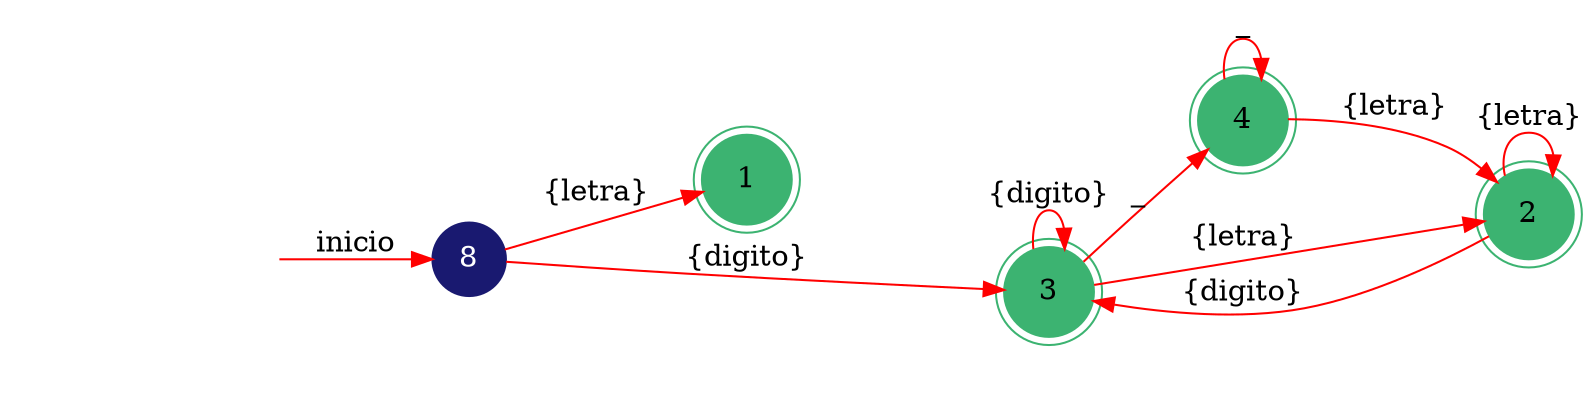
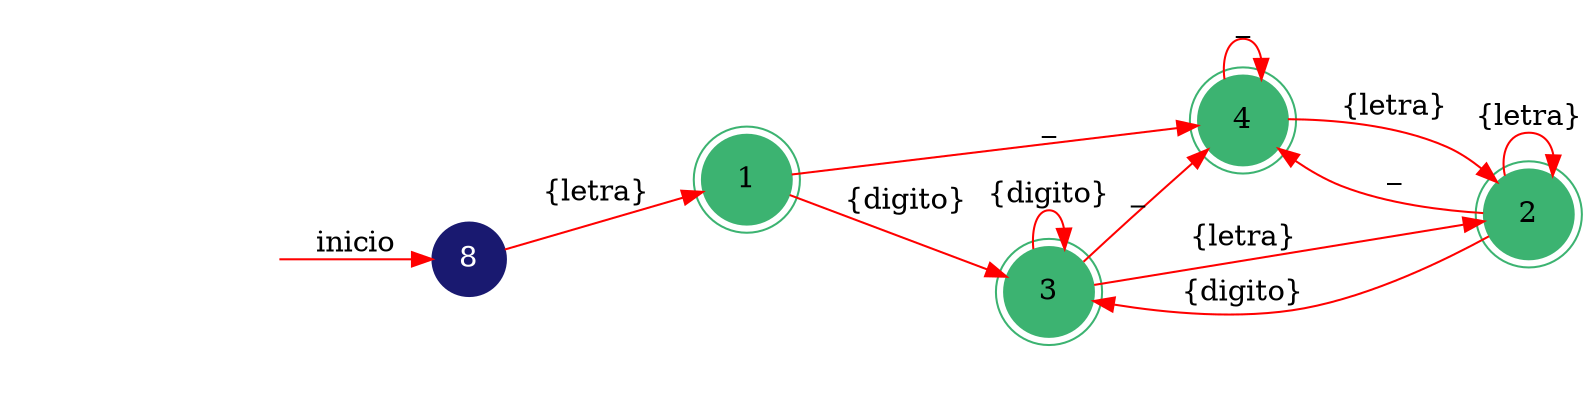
none -> (984, 151)
none -> (1386, 199)
(745, 277) -> (888, 232)
